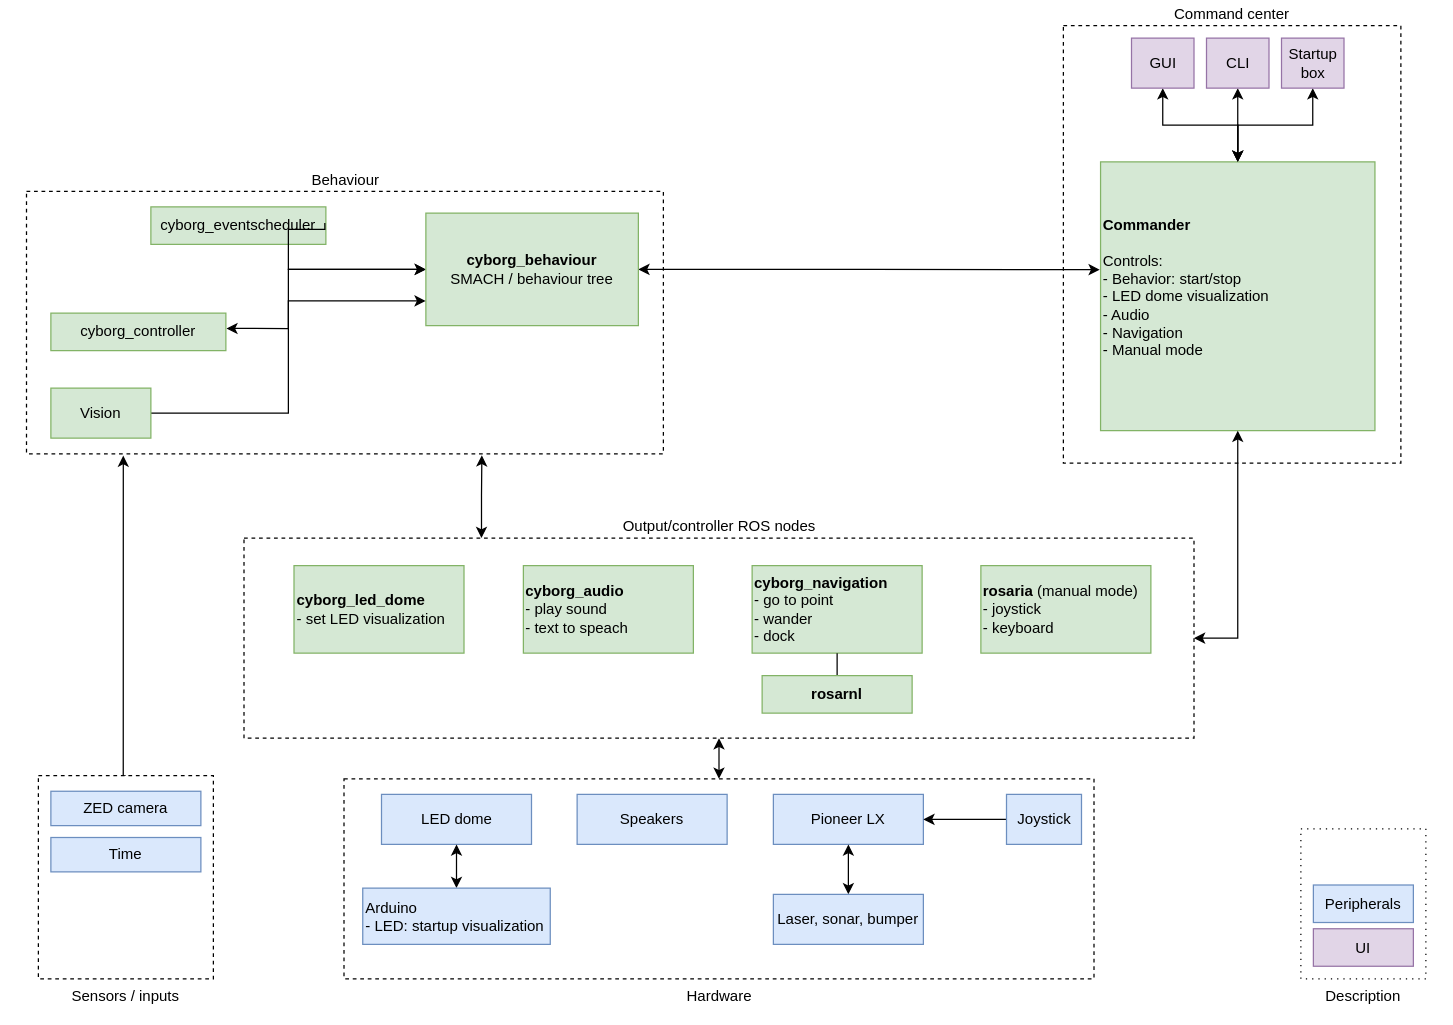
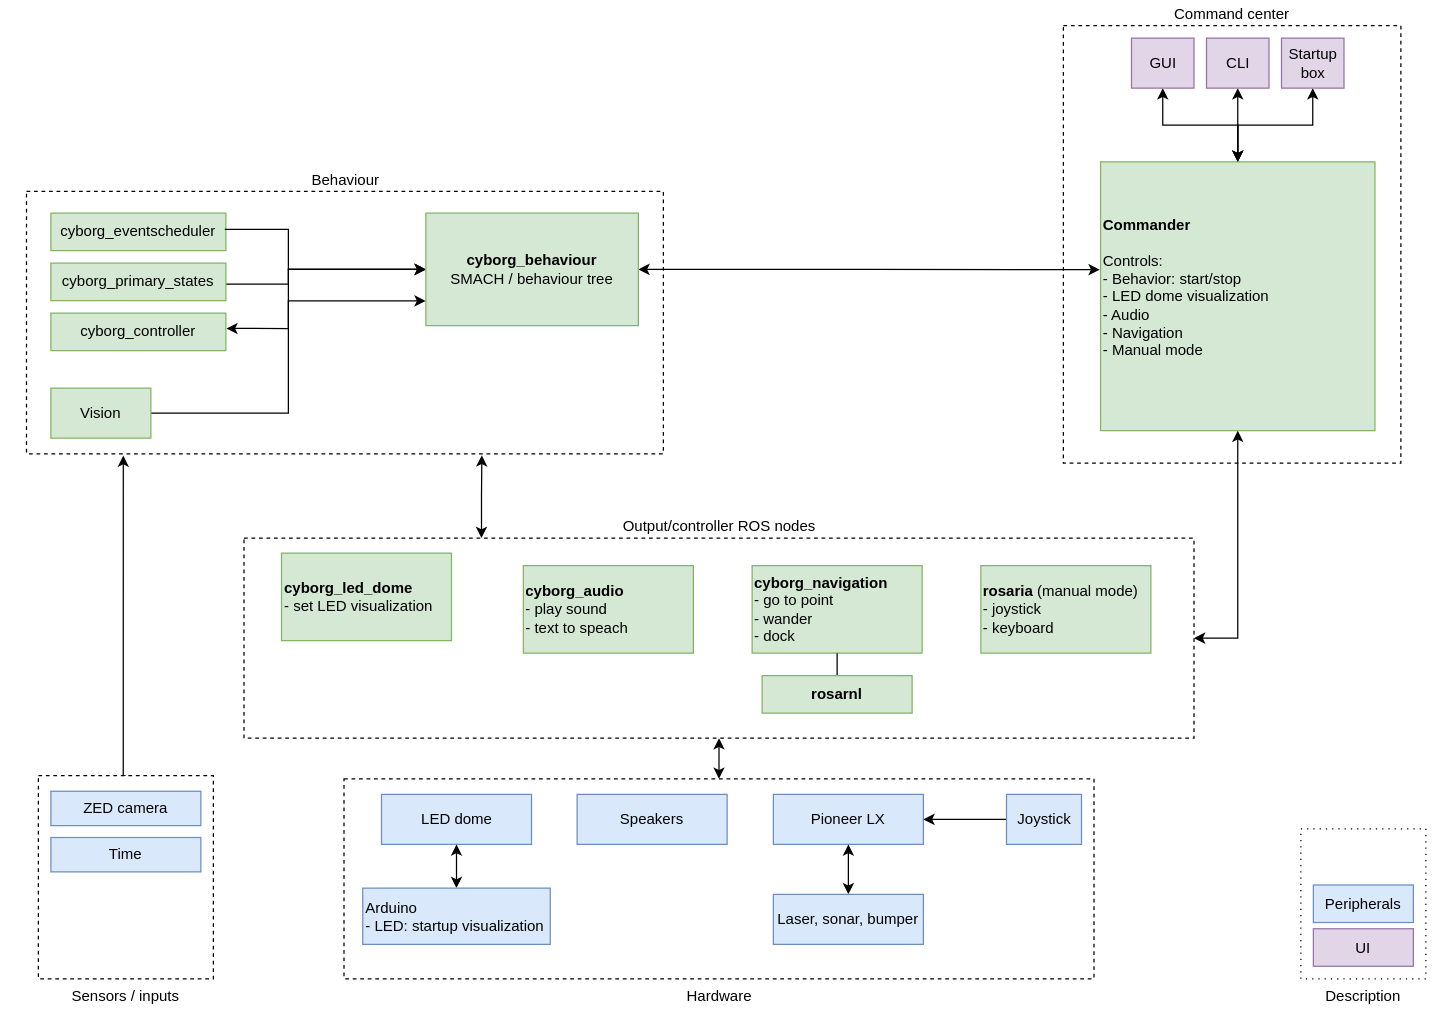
(238, 226) -> (138, 232)
none -> (138, 282)
none -> (256, 284)
(379, 609) -> (366, 597)
